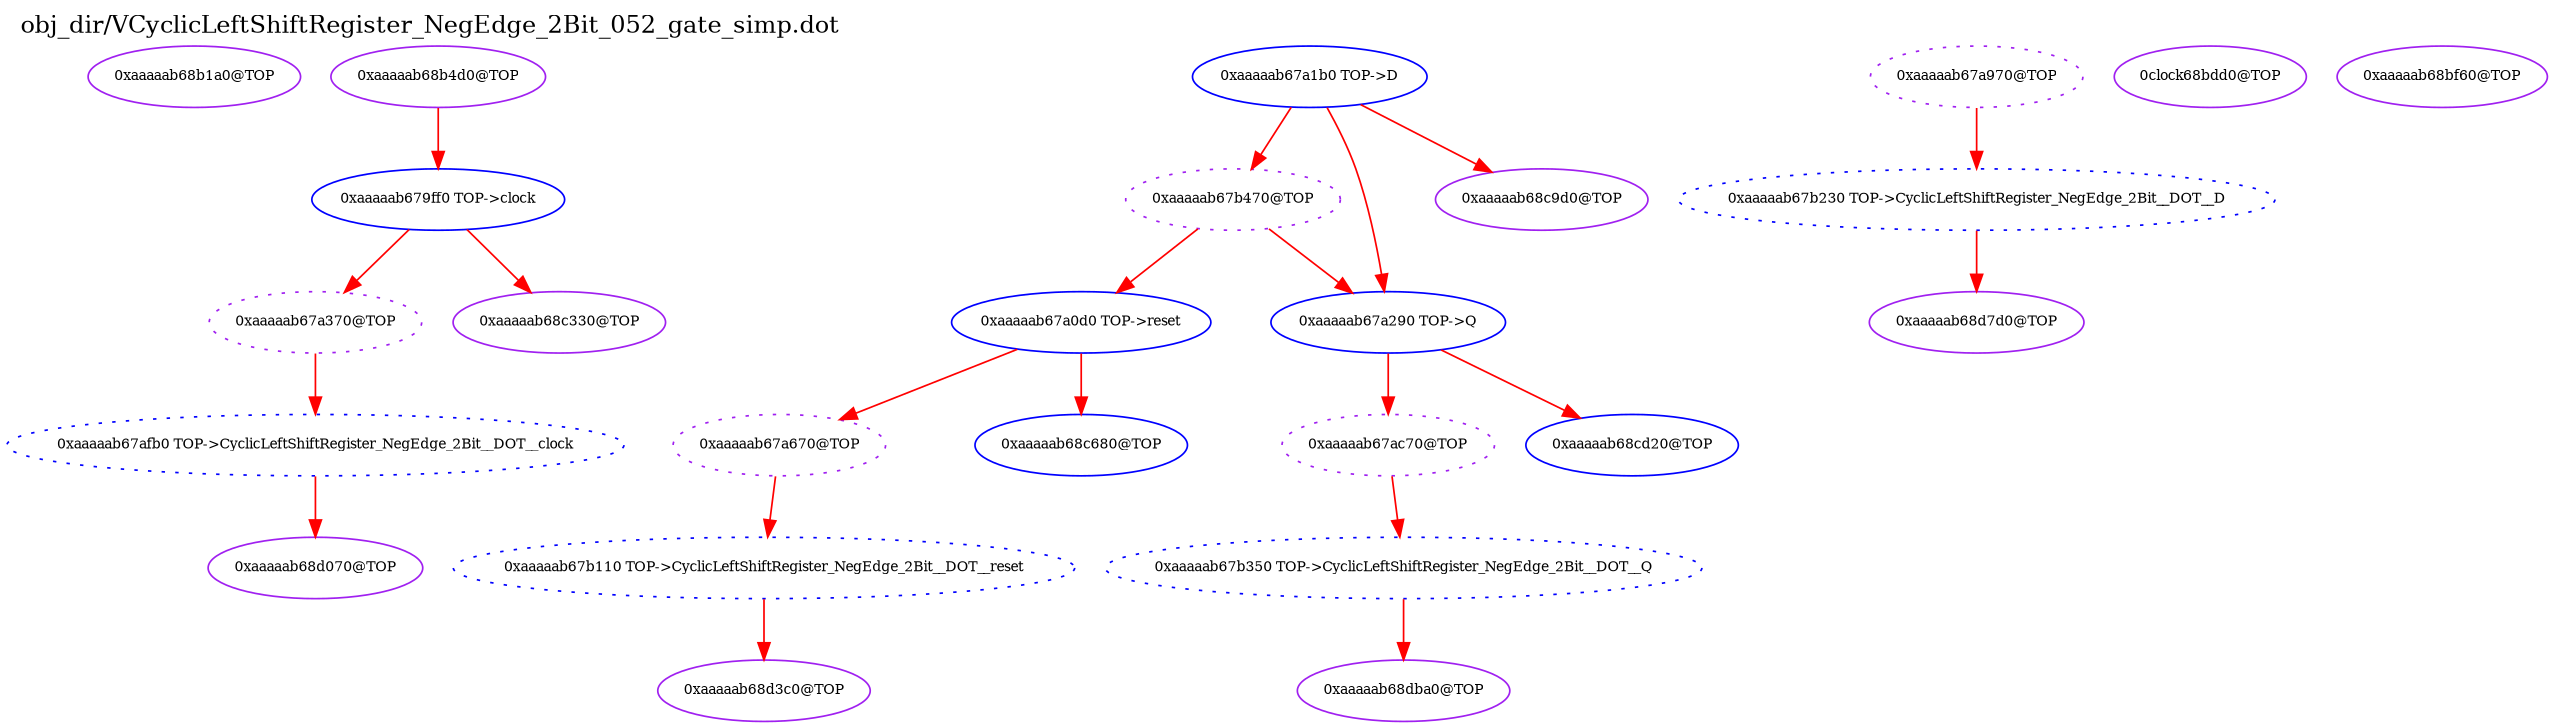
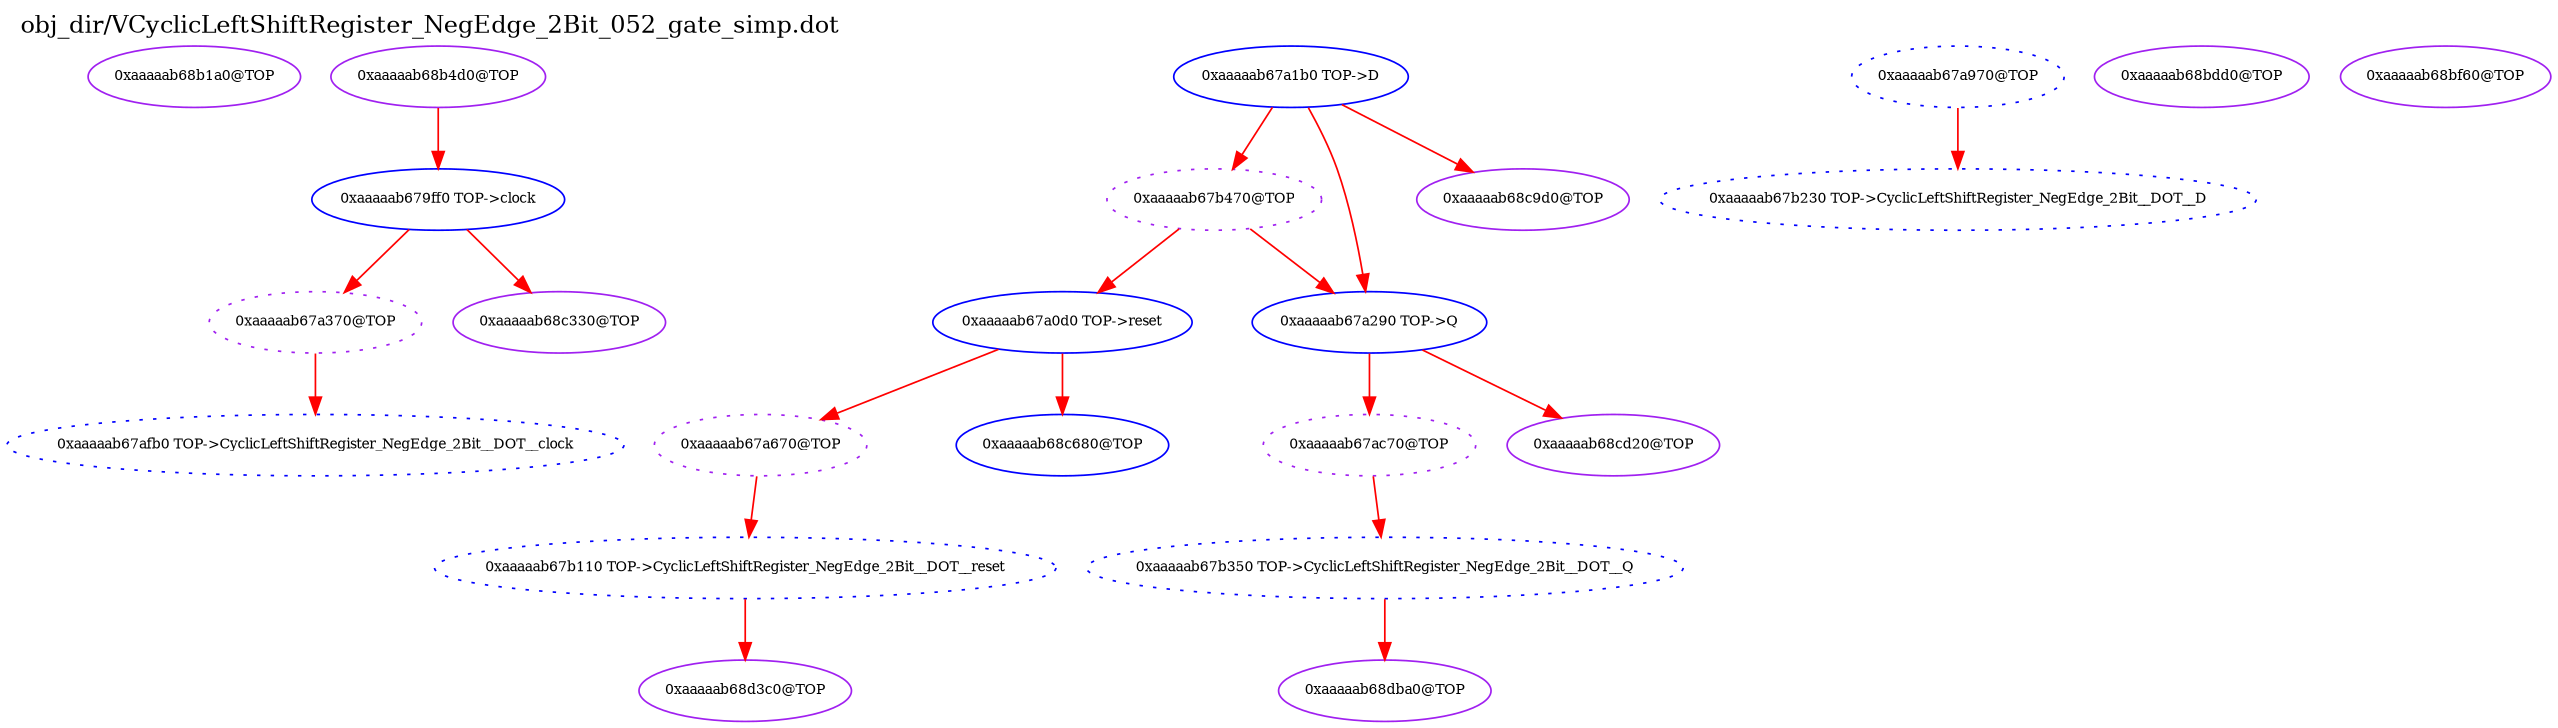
(1977, 77) -> (1958, 77)
(2210, 77) -> (2202, 77)
(1977, 322) -> none
(1632, 445) -> (1613, 445)
(315, 568) -> none
